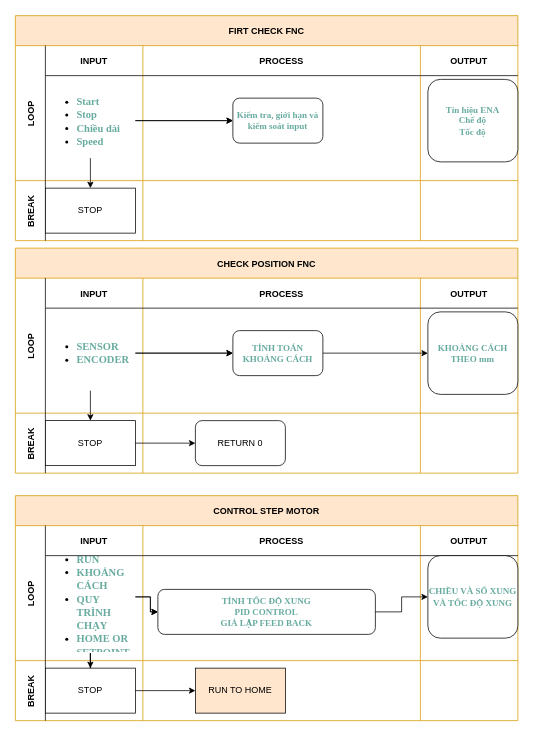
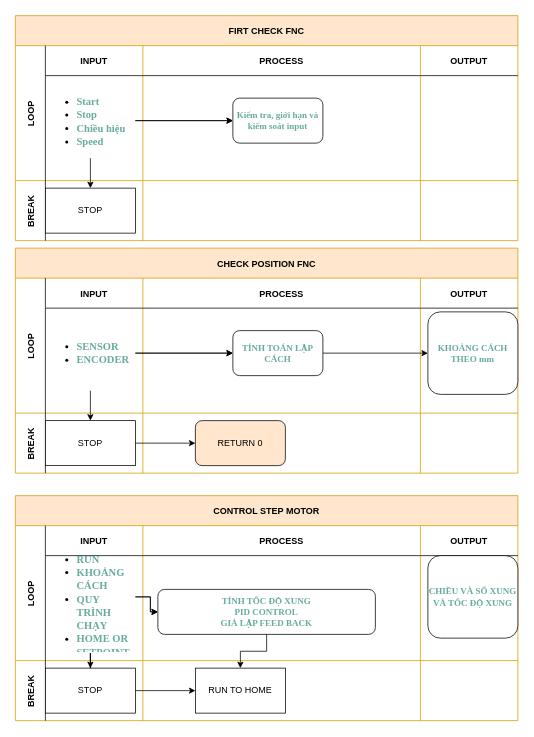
(66, 120) -> (69, 120)
(473, 120) -> none
(278, 353) -> (278, 353)
(240, 443) -> (240, 443)
(402, 606) -> (256, 651)
(240, 690) -> (240, 690)
